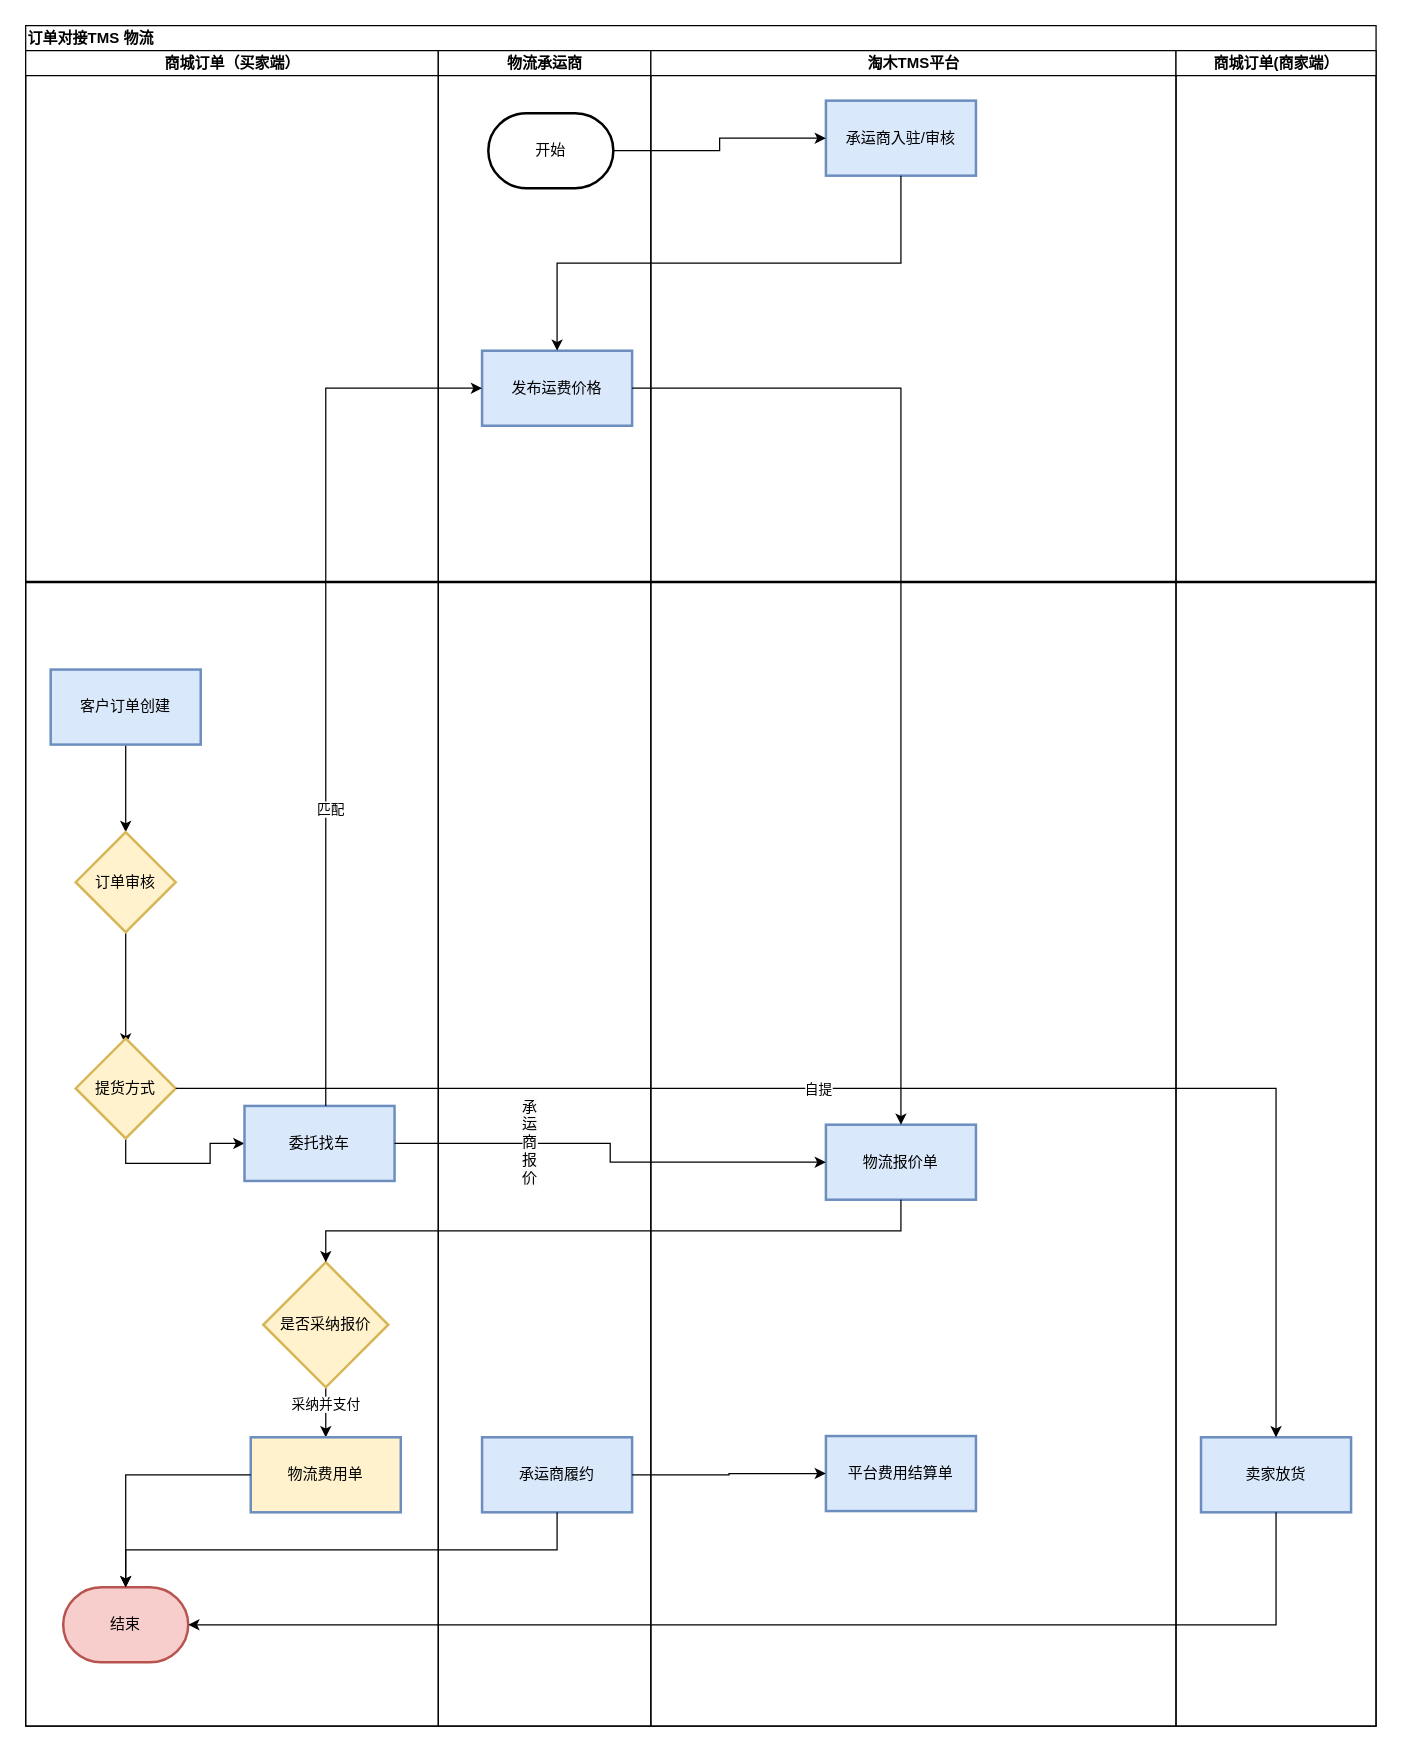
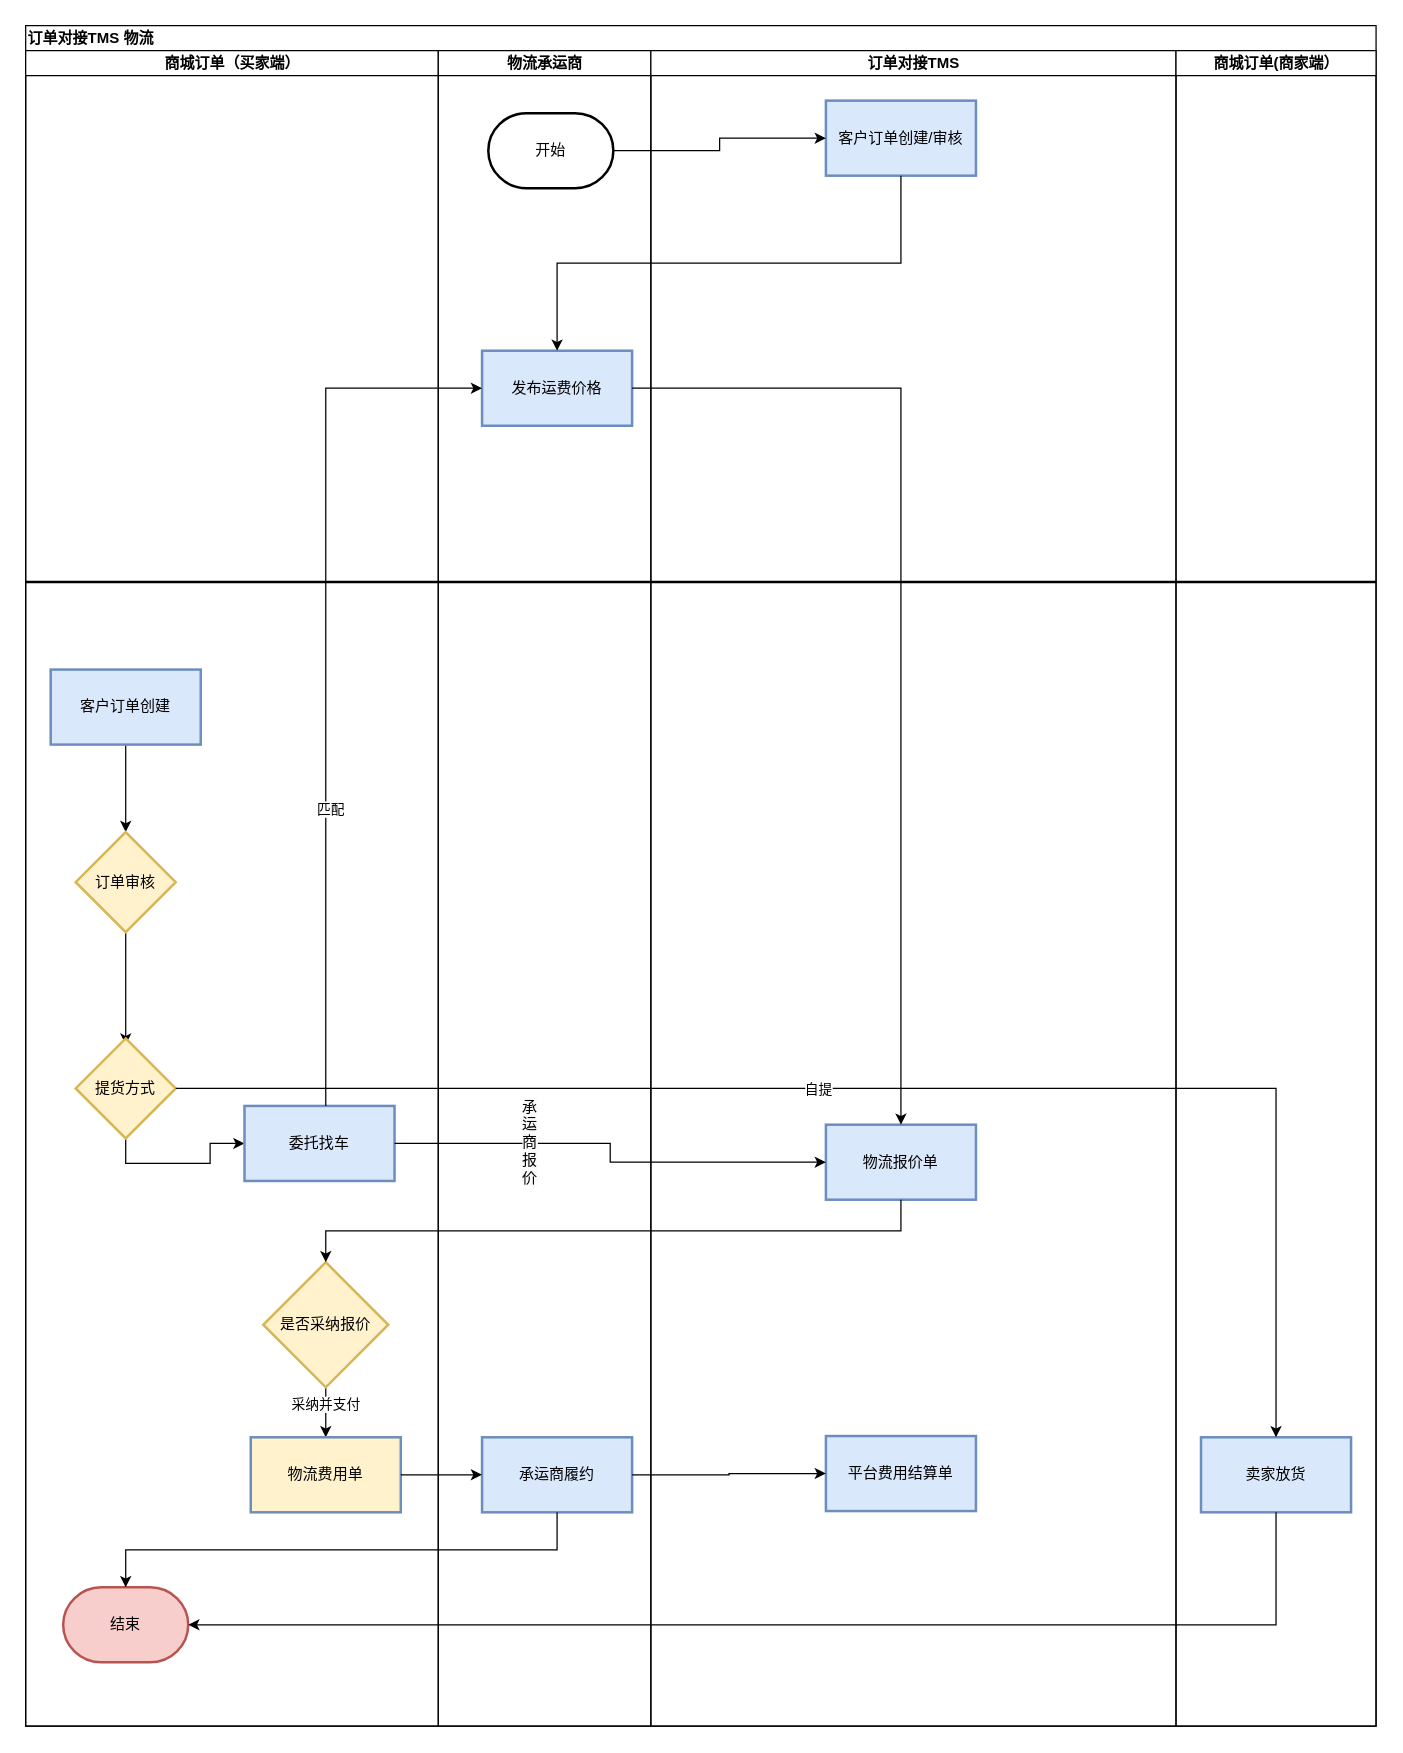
(914, 63) -> (914, 63)
(901, 138) -> (901, 138)
(153, 1474) -> (435, 1474)
